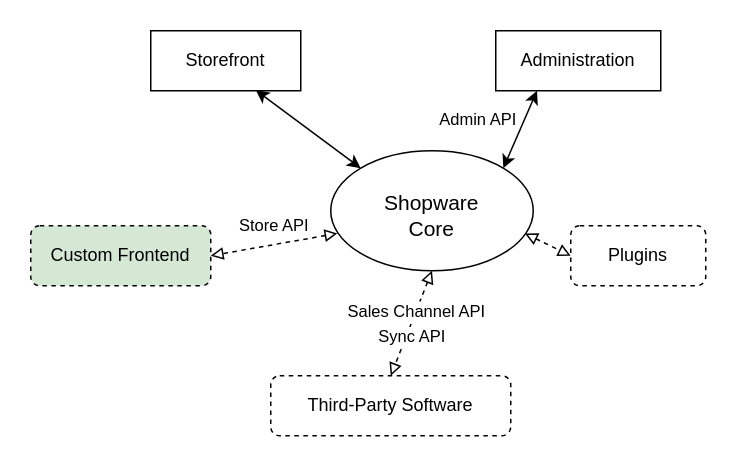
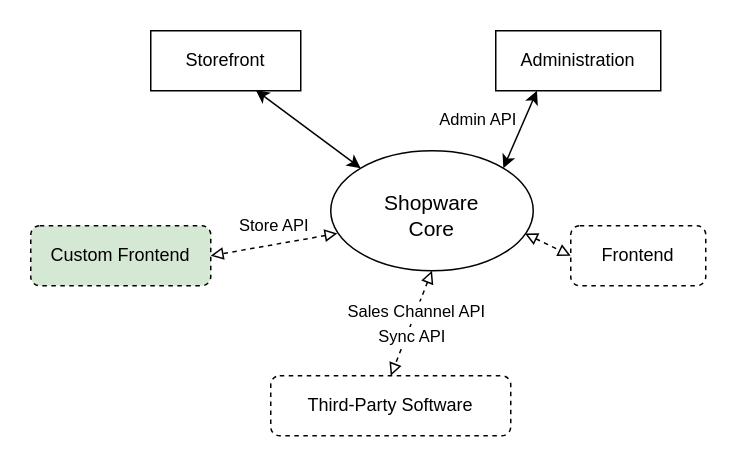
(638, 256) -> (638, 256)
